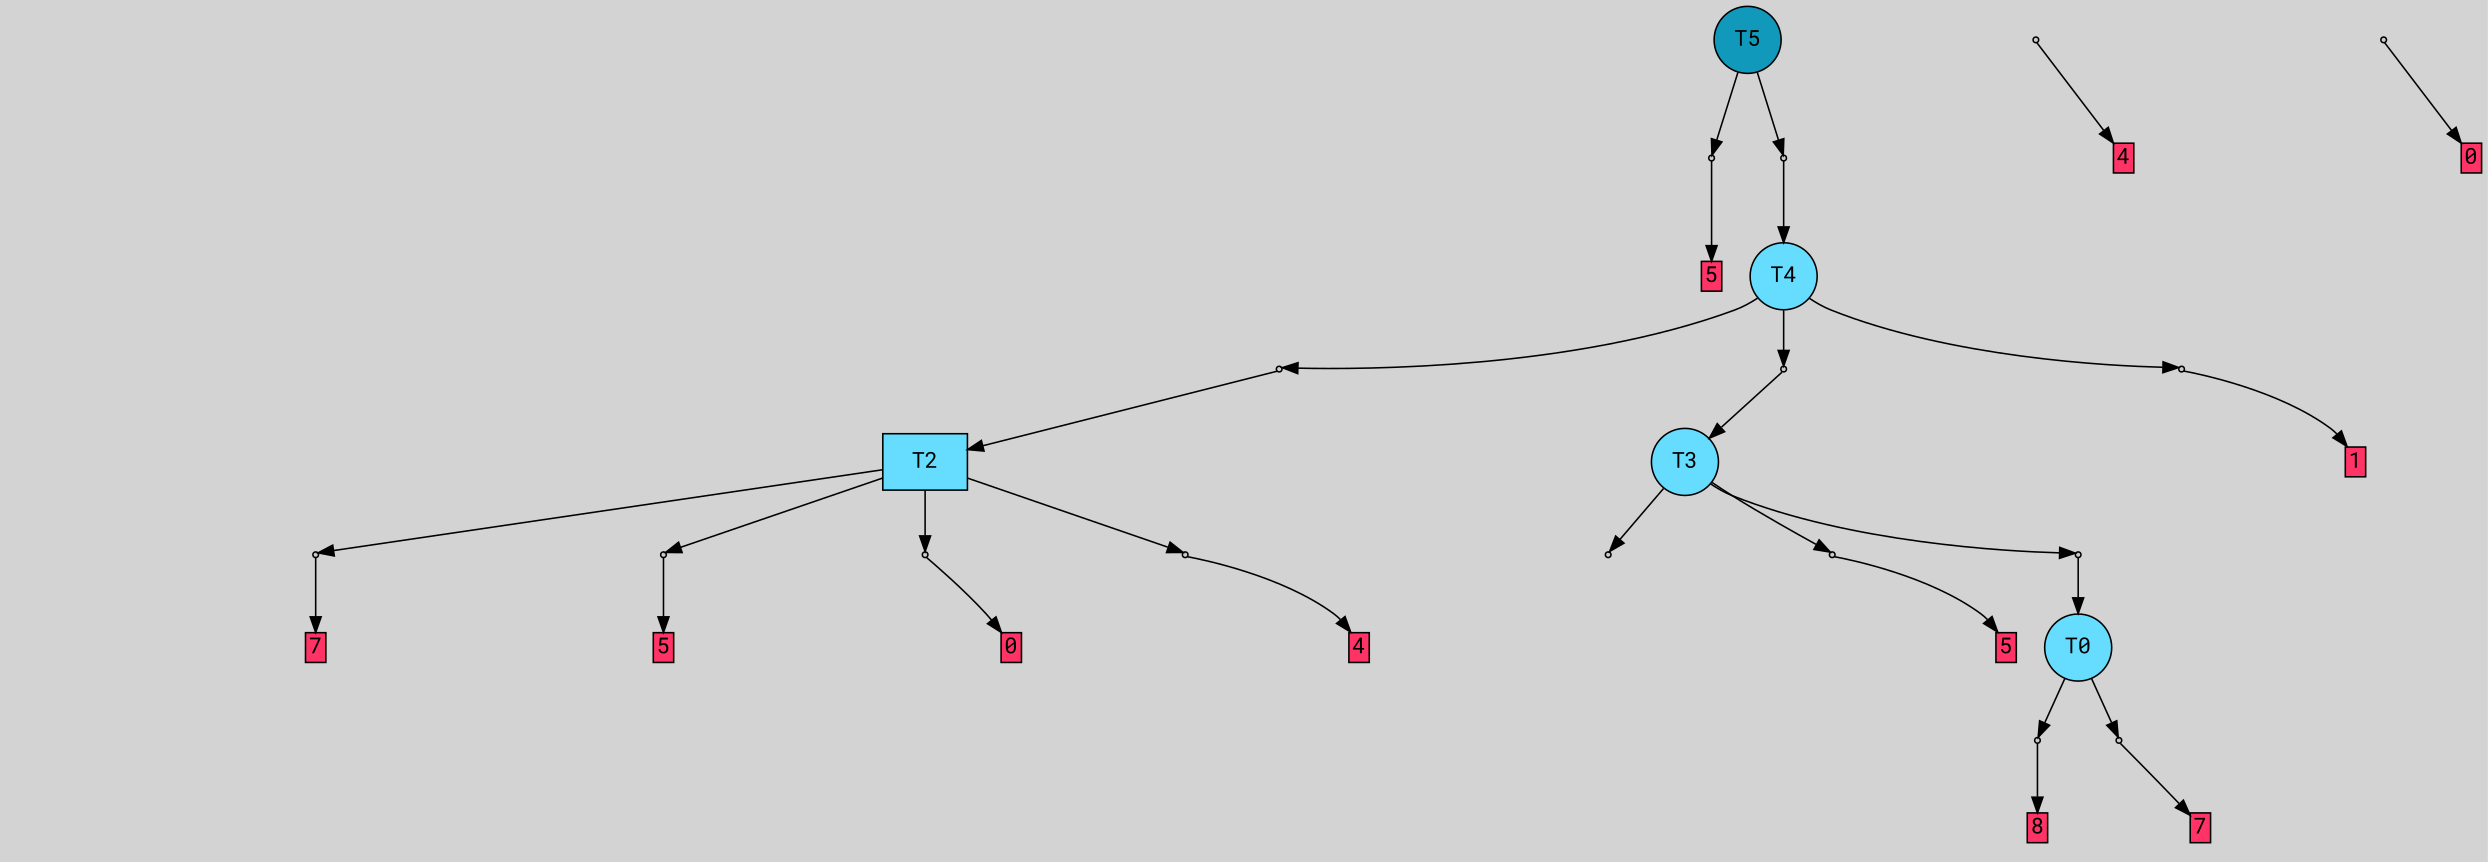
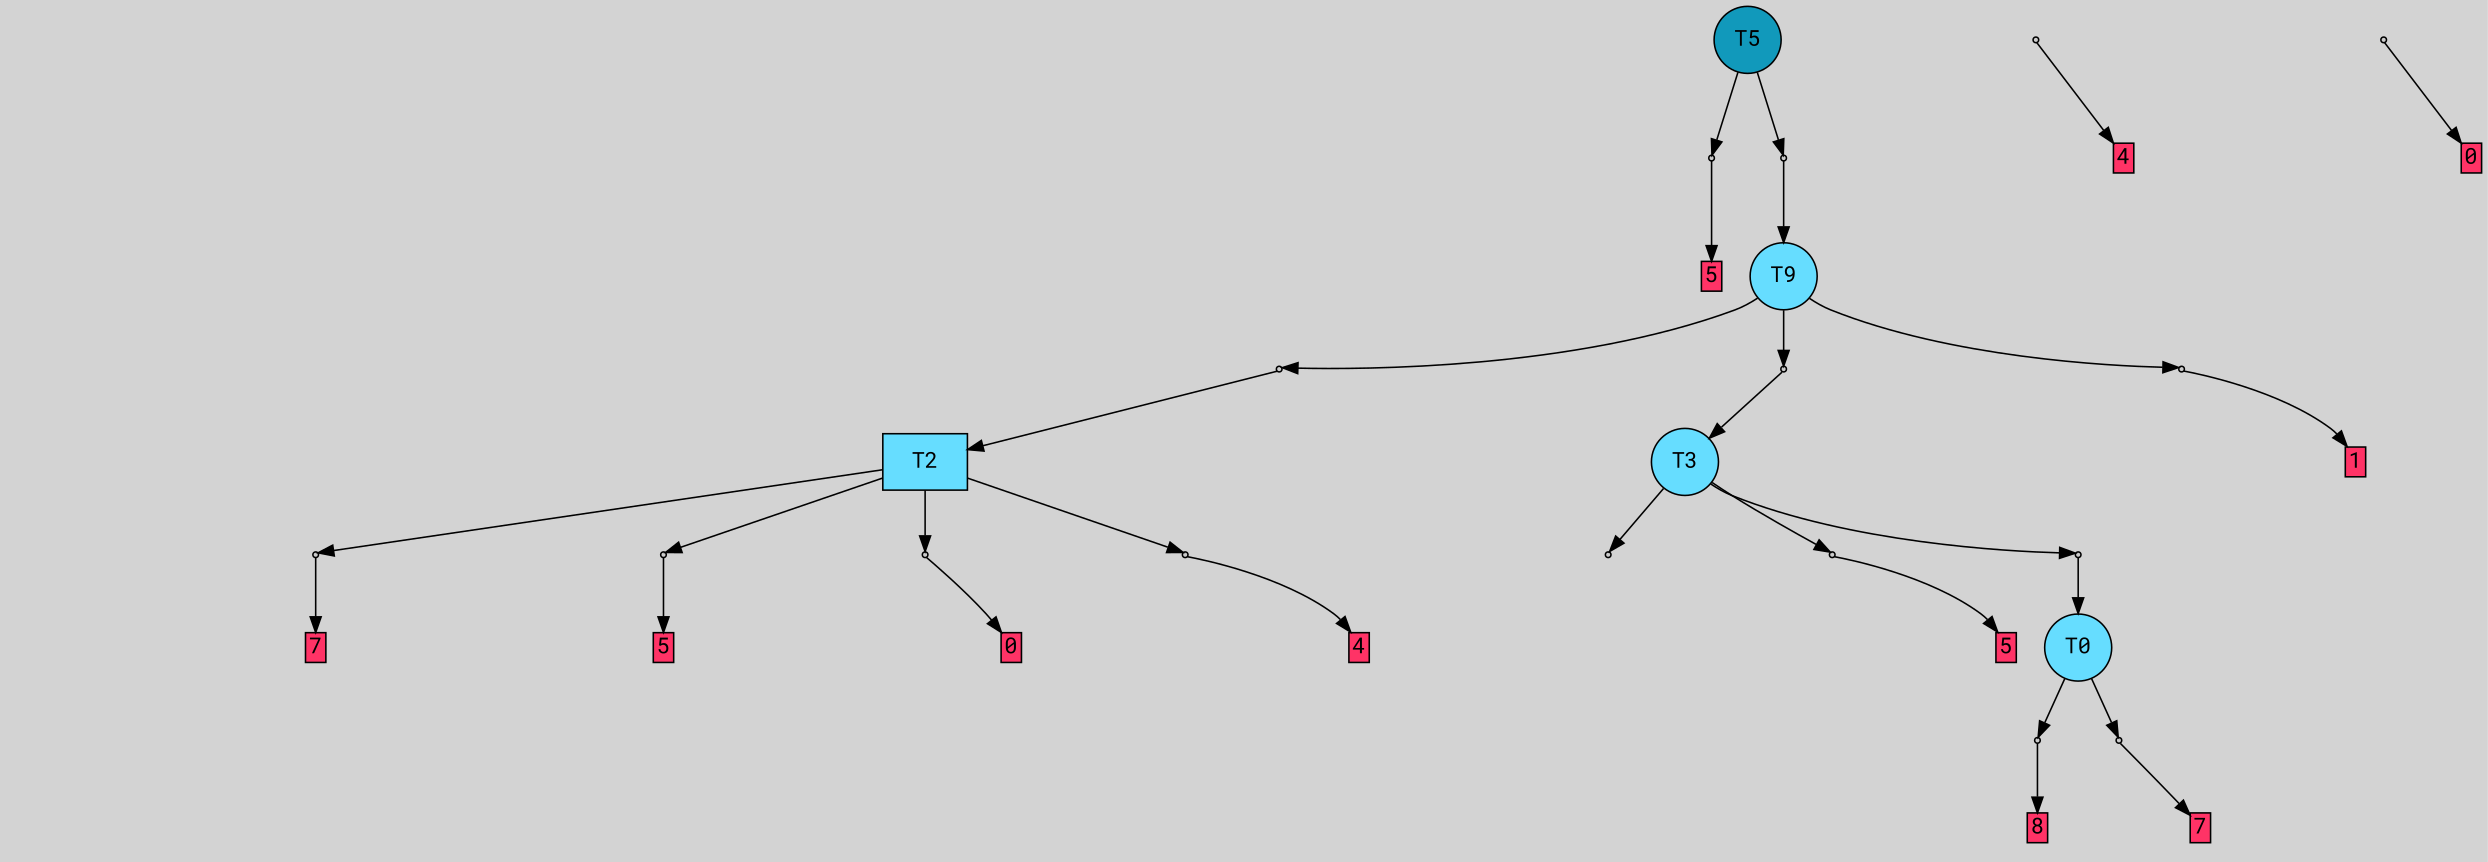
(1784, 276) -> (1784, 276)
